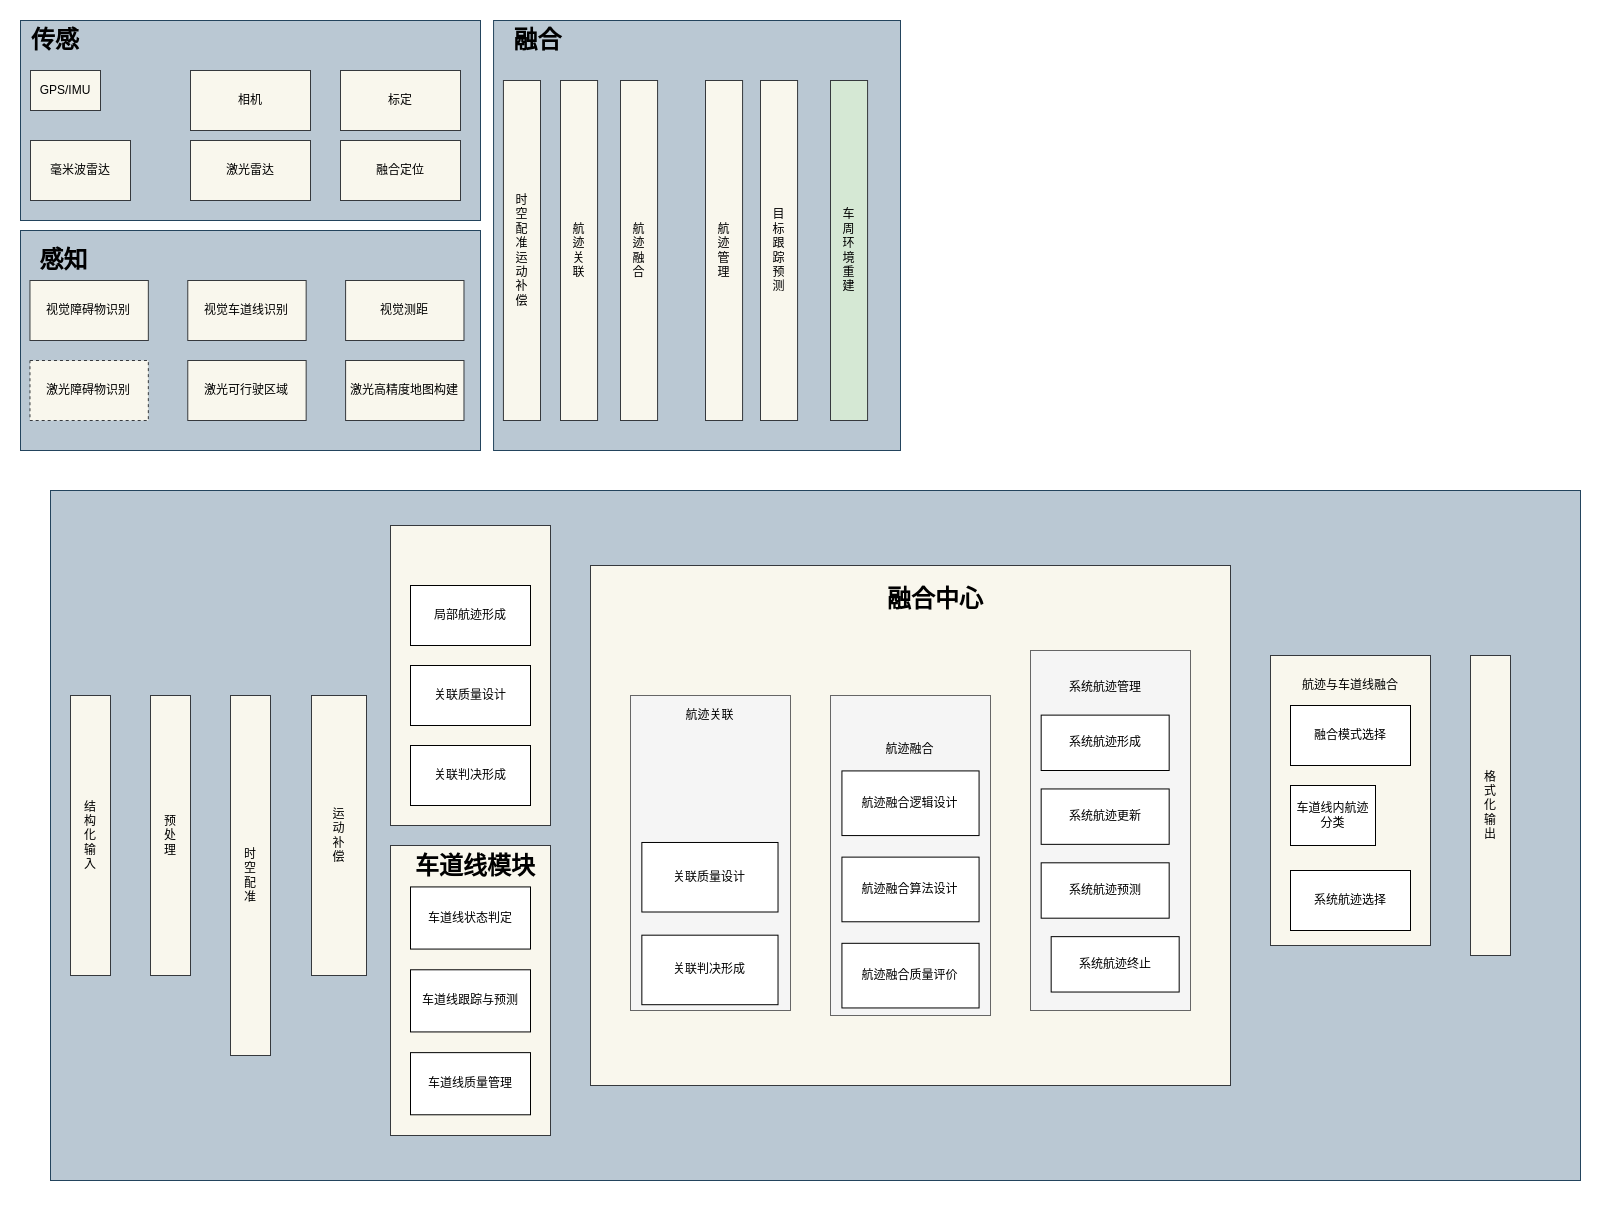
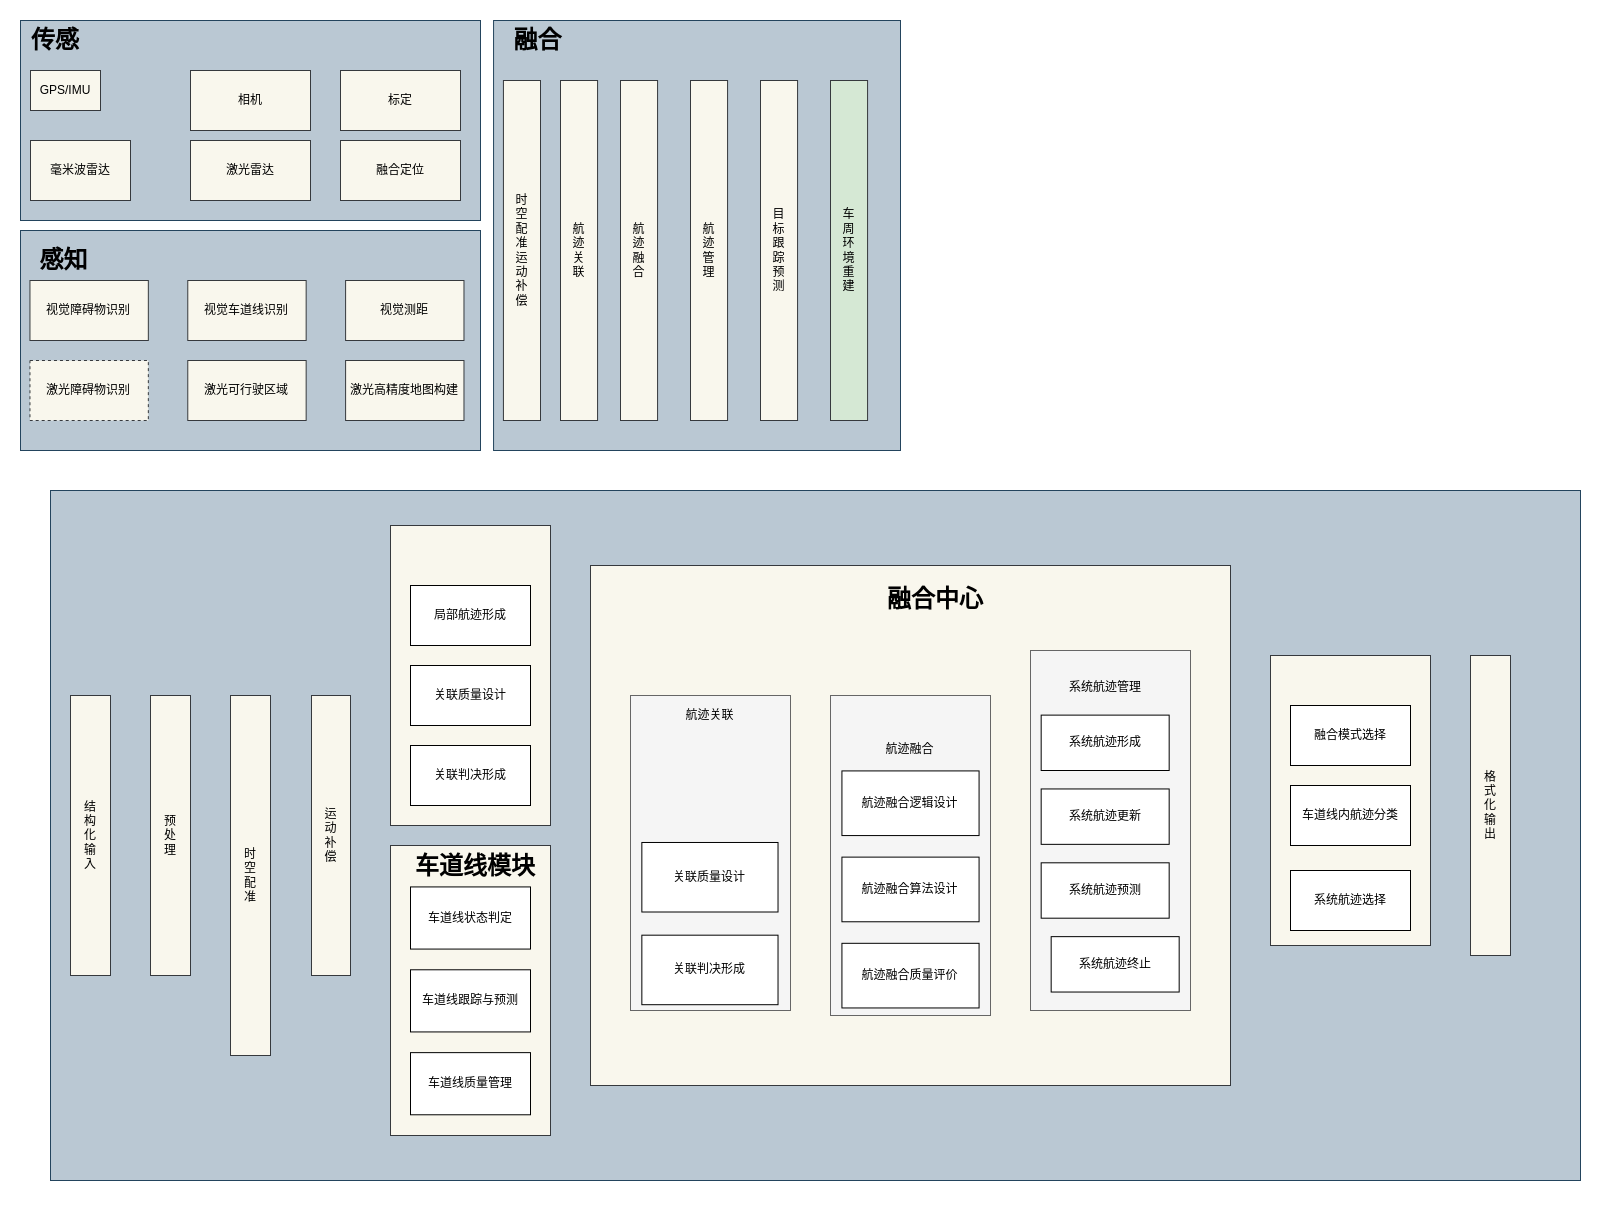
(724, 251) -> (709, 251)
(1351, 686) -> none
(1333, 816) -> (1351, 816)
(339, 836) -> (331, 836)
